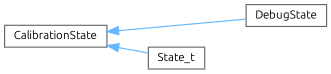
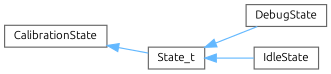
(182, 25) -> (237, 35)
none -> (286, 58)
